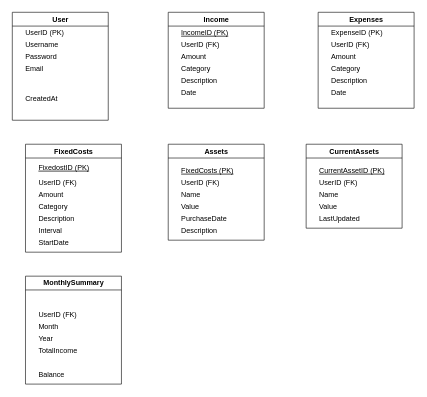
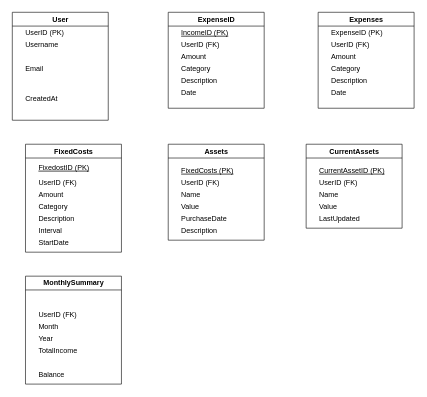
(217, 20) -> (217, 20)
(60, 54) -> none
